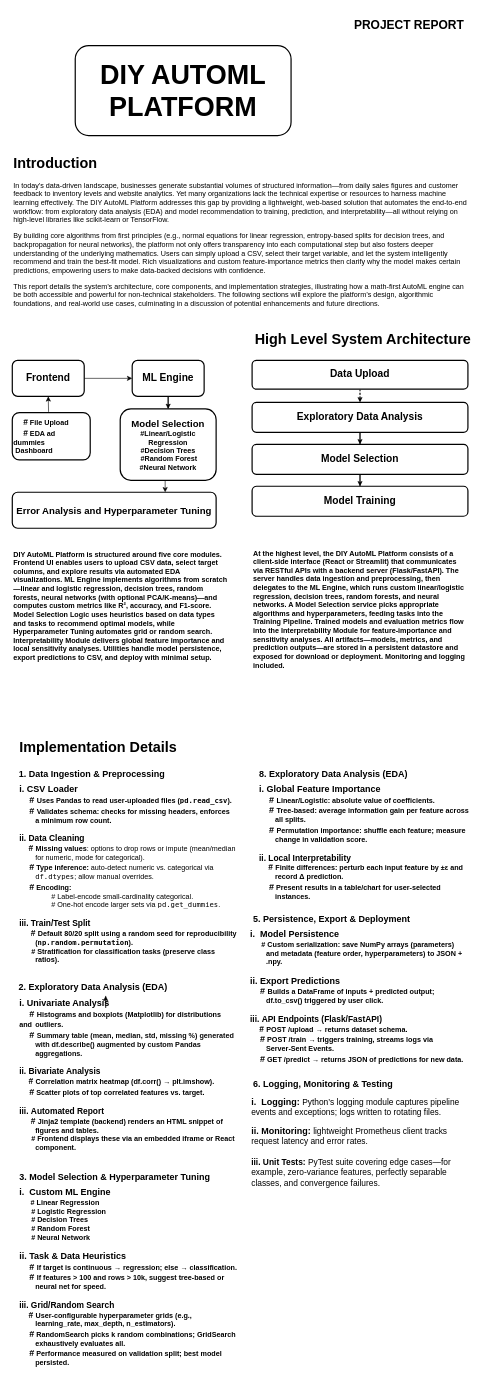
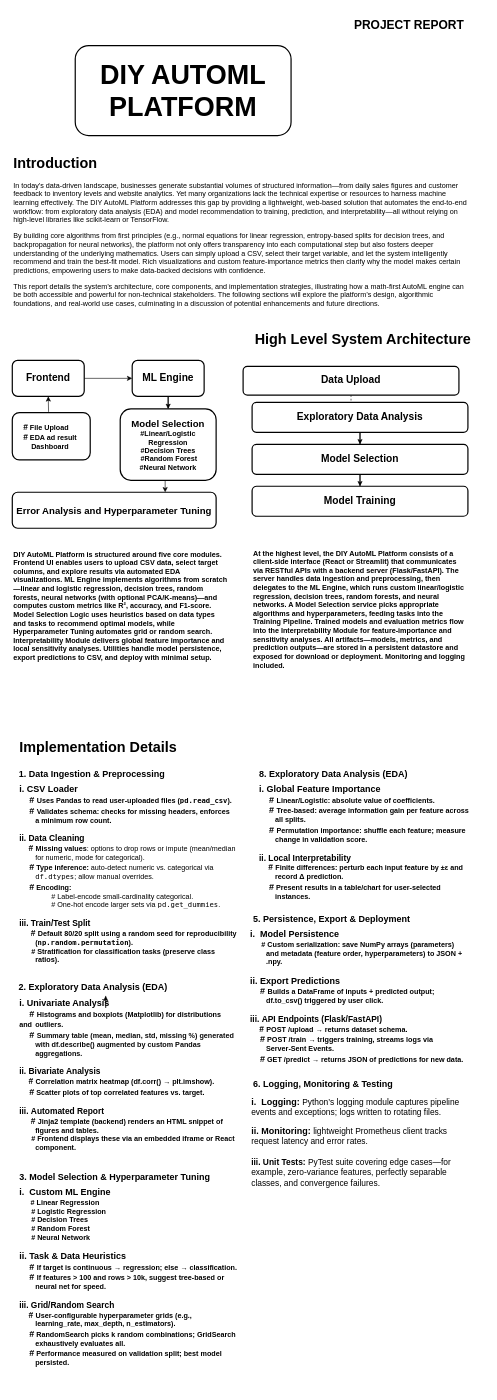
(360, 375) -> (351, 381)
(52, 437) -> (52, 437)
